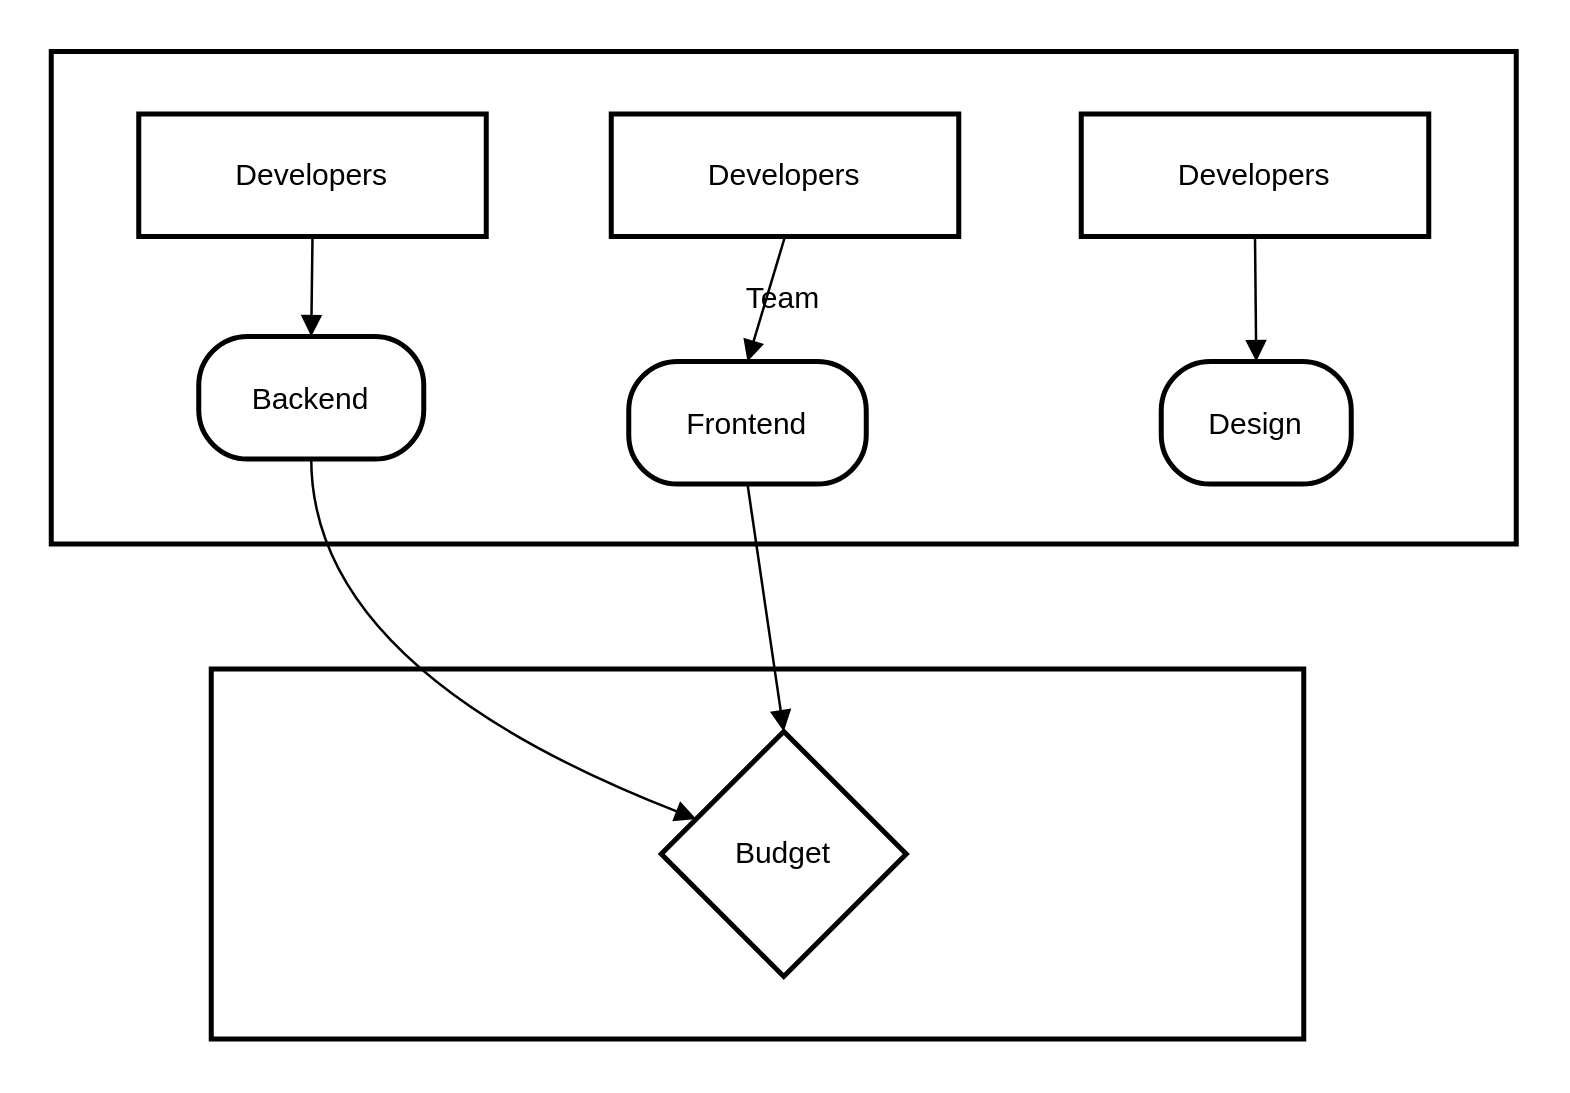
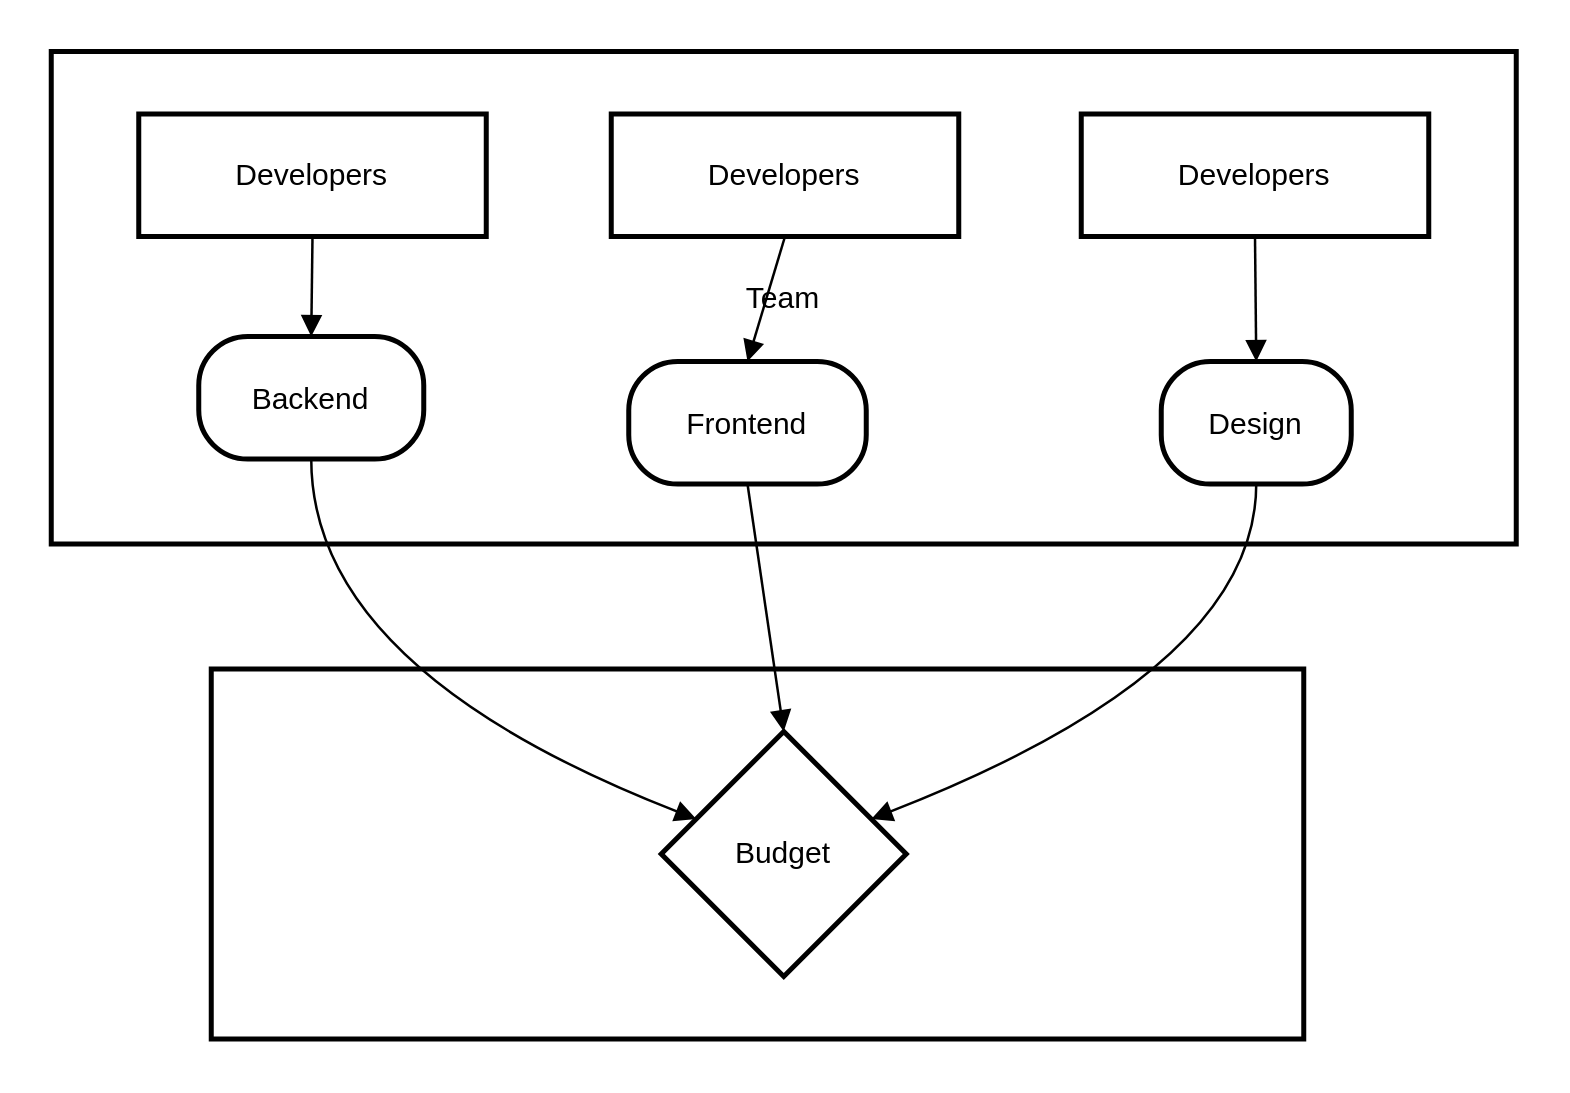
none -> (1119, 694)
